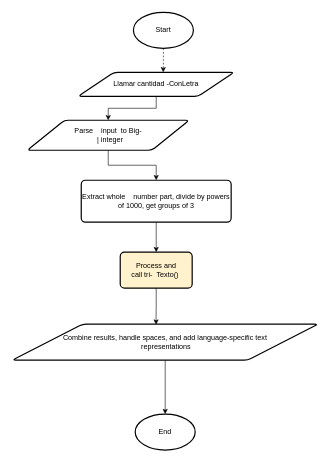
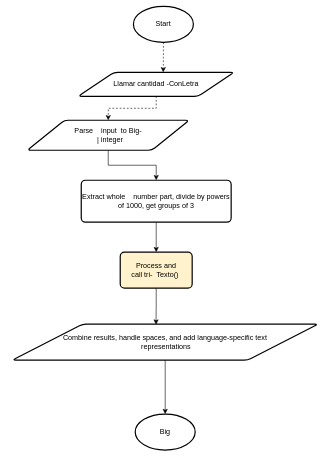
(164, 30) -> (164, 24)
(134, 108) -> (134, 108)
(165, 432) -> (165, 432)
